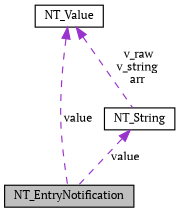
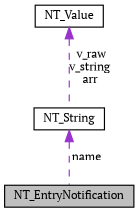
(61, 112) -> none
(125, 158) -> (85, 158)
